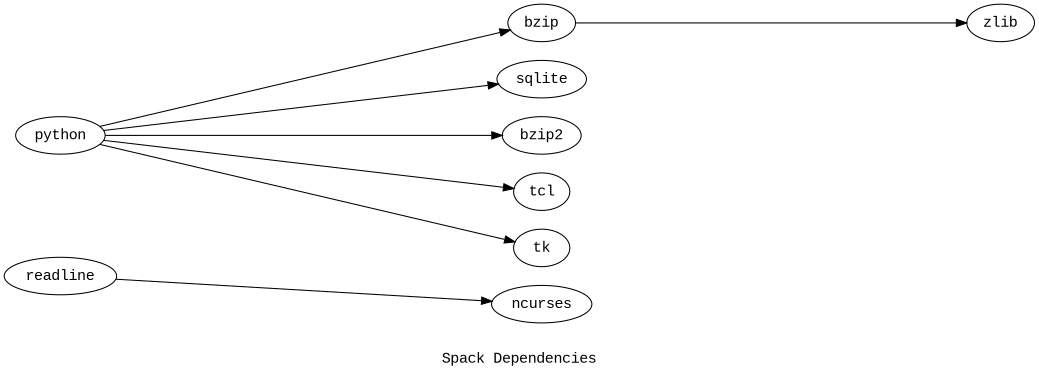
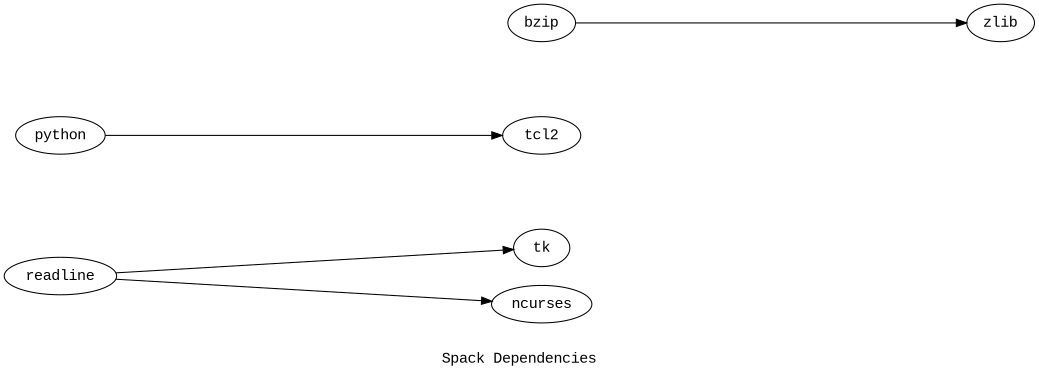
(300, 79) -> none
(542, 79) -> none
(542, 135) -> (542, 135)
(302, 192) -> (309, 261)
(542, 192) -> none
